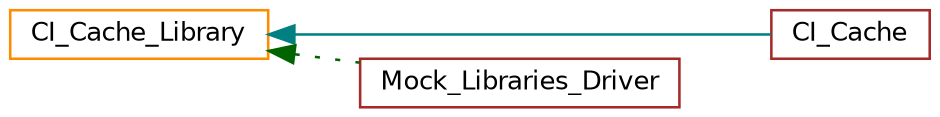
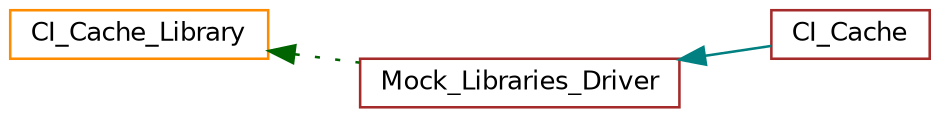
(533, 34) -> (738, 51)
